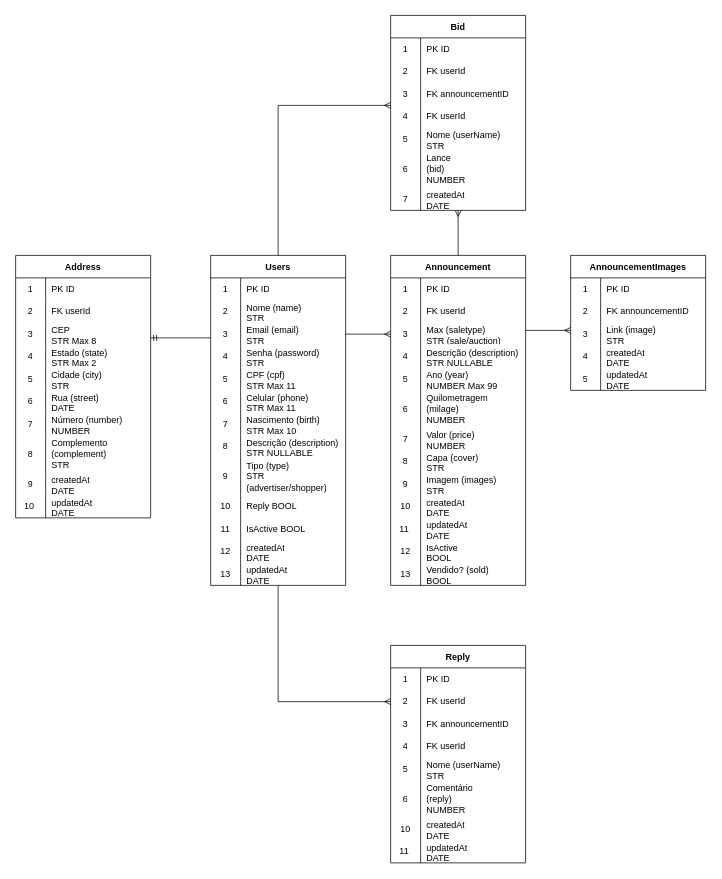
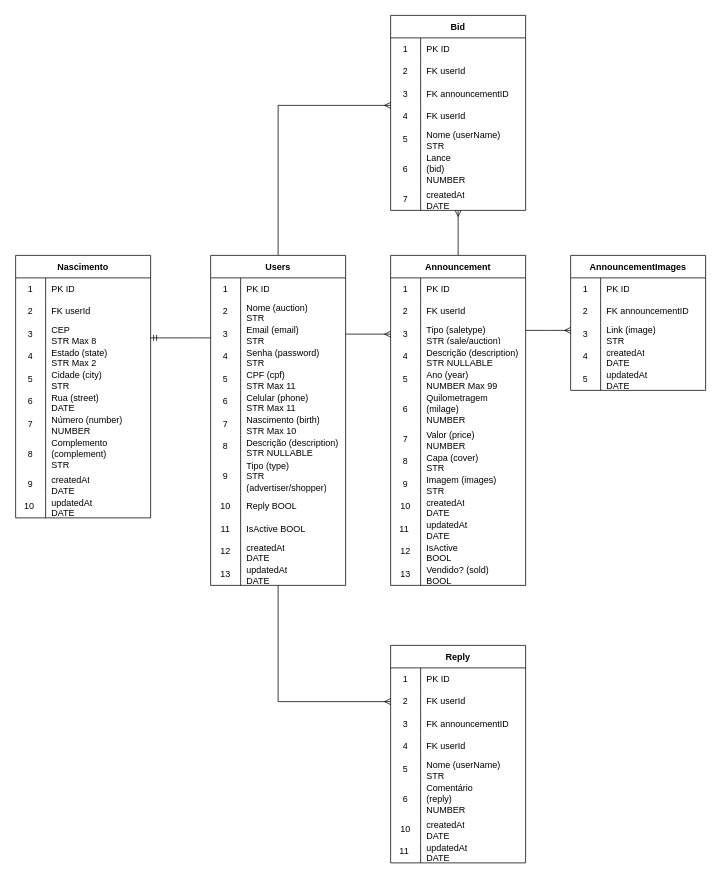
(83, 267) -> (83, 267)
(273, 312) -> (279, 312)
(468, 334) -> (468, 334)
